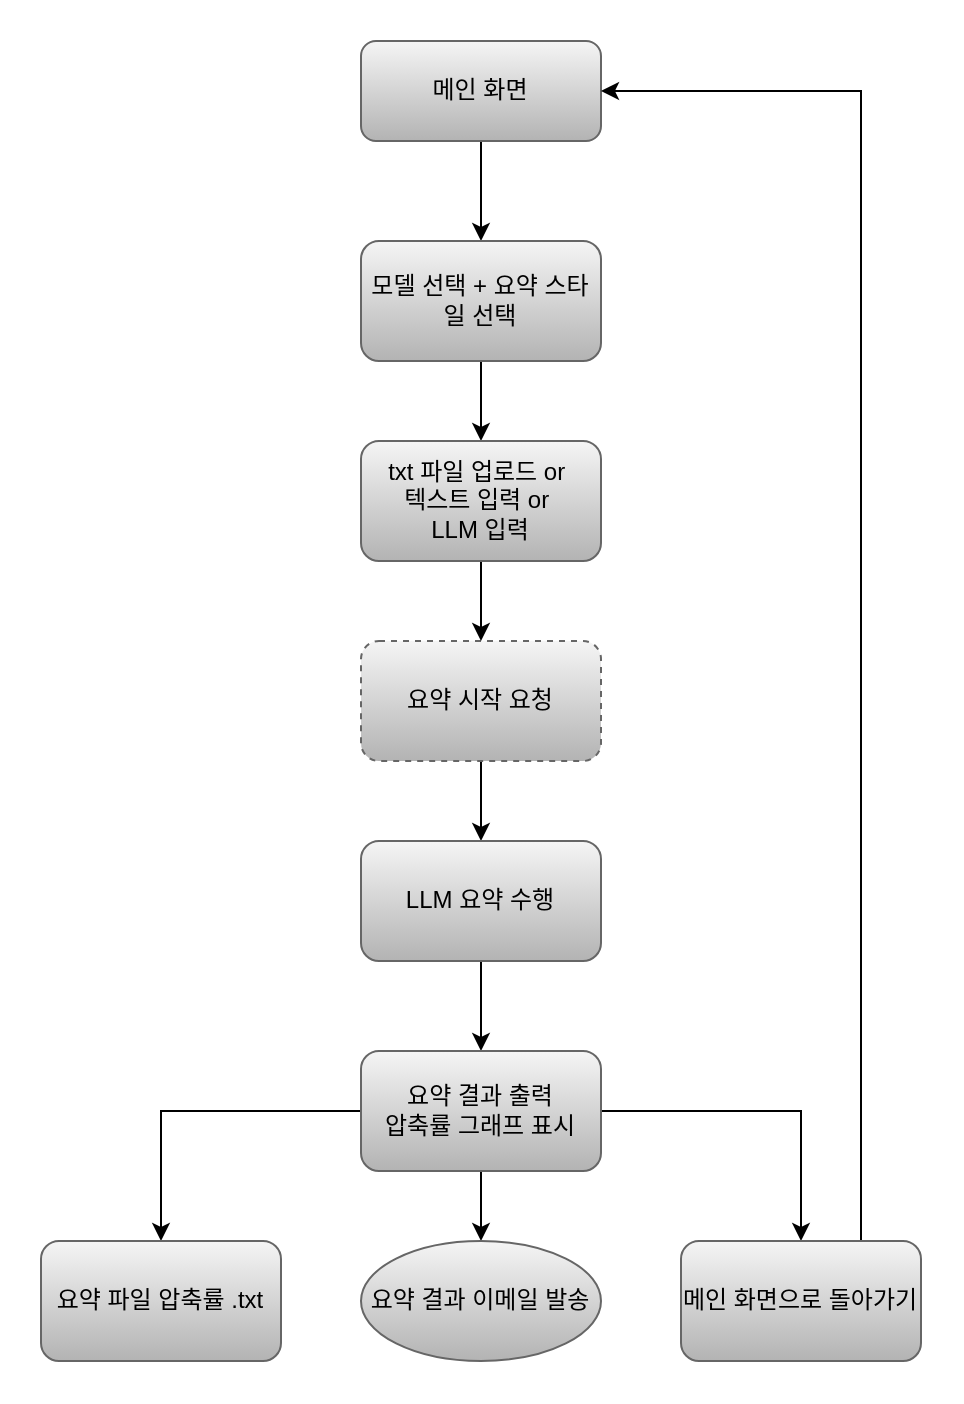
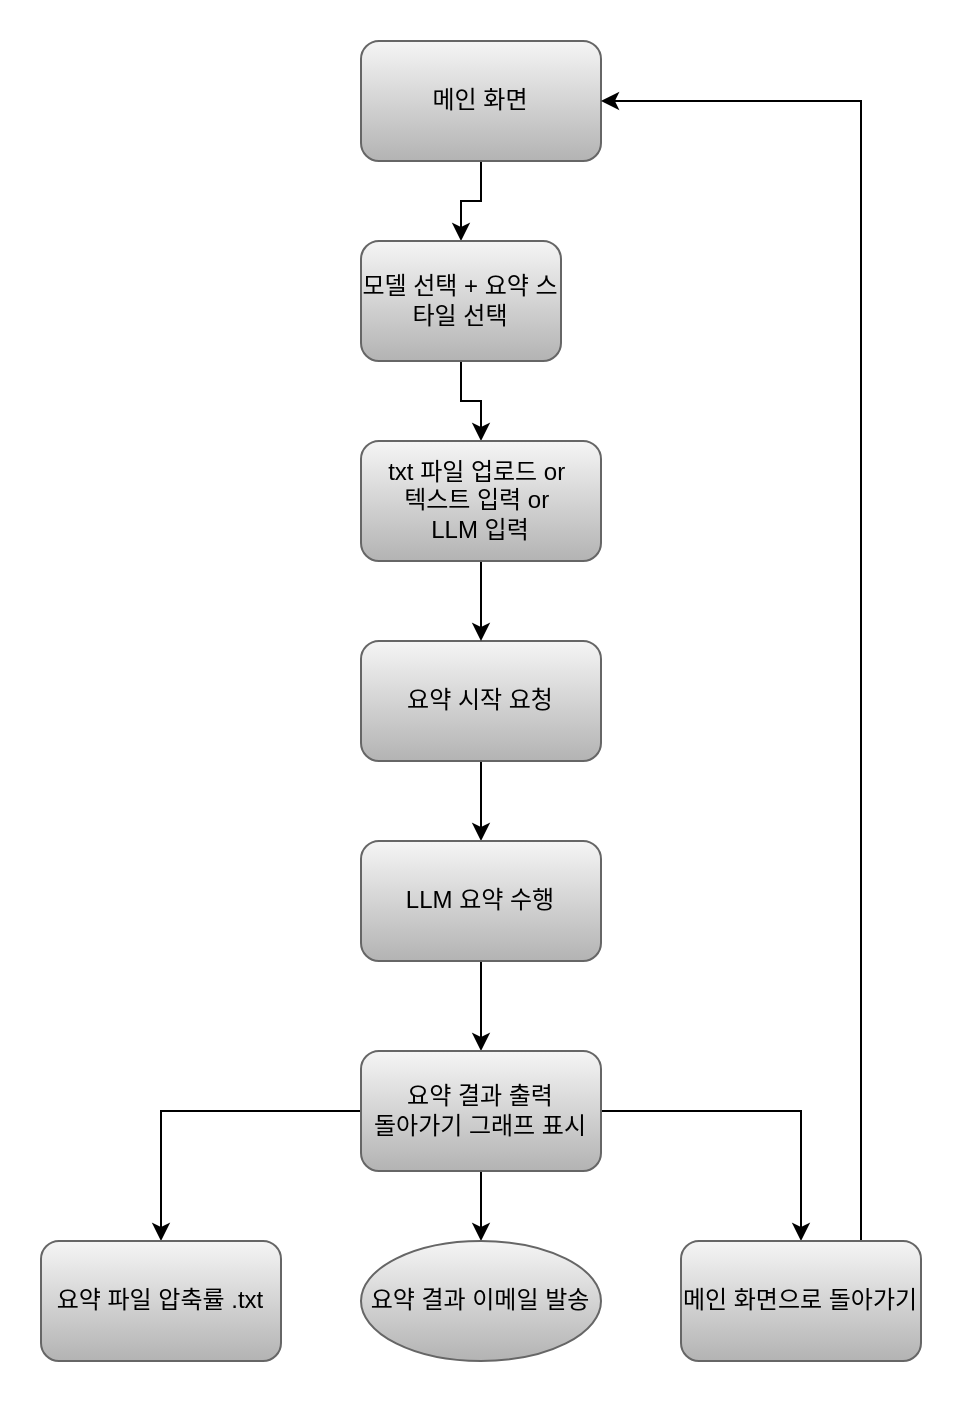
(481, 91) -> (481, 101)
(481, 301) -> (461, 301)
(481, 701) -> (481, 701)
(481, 1111) -> (481, 1111)
